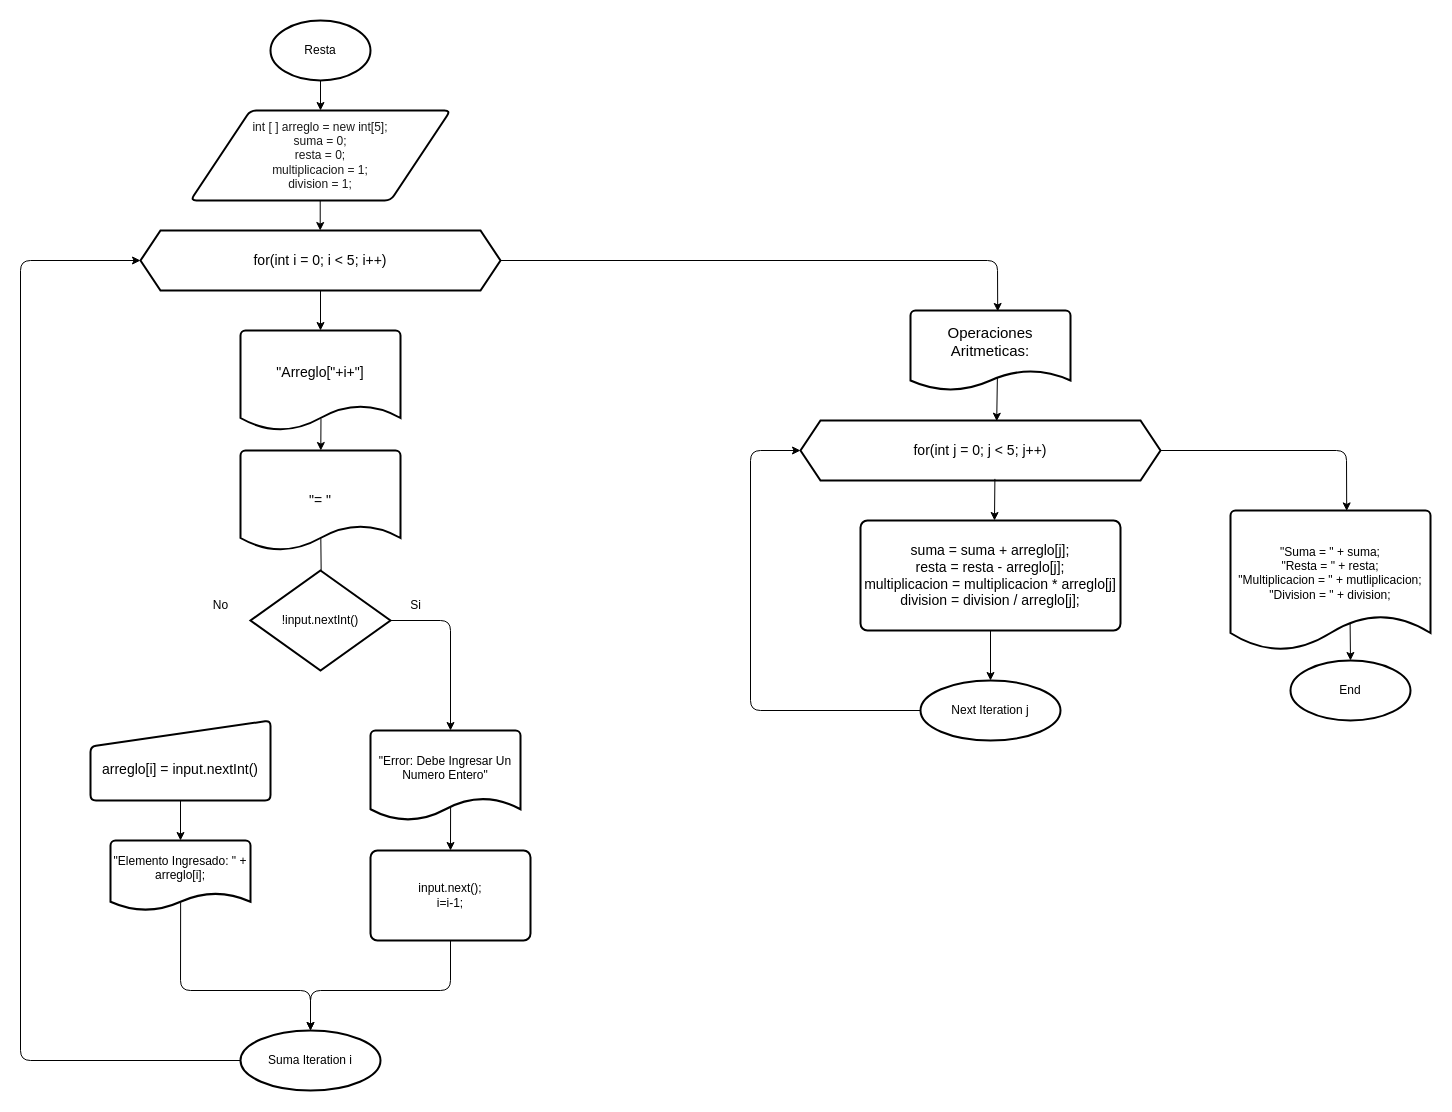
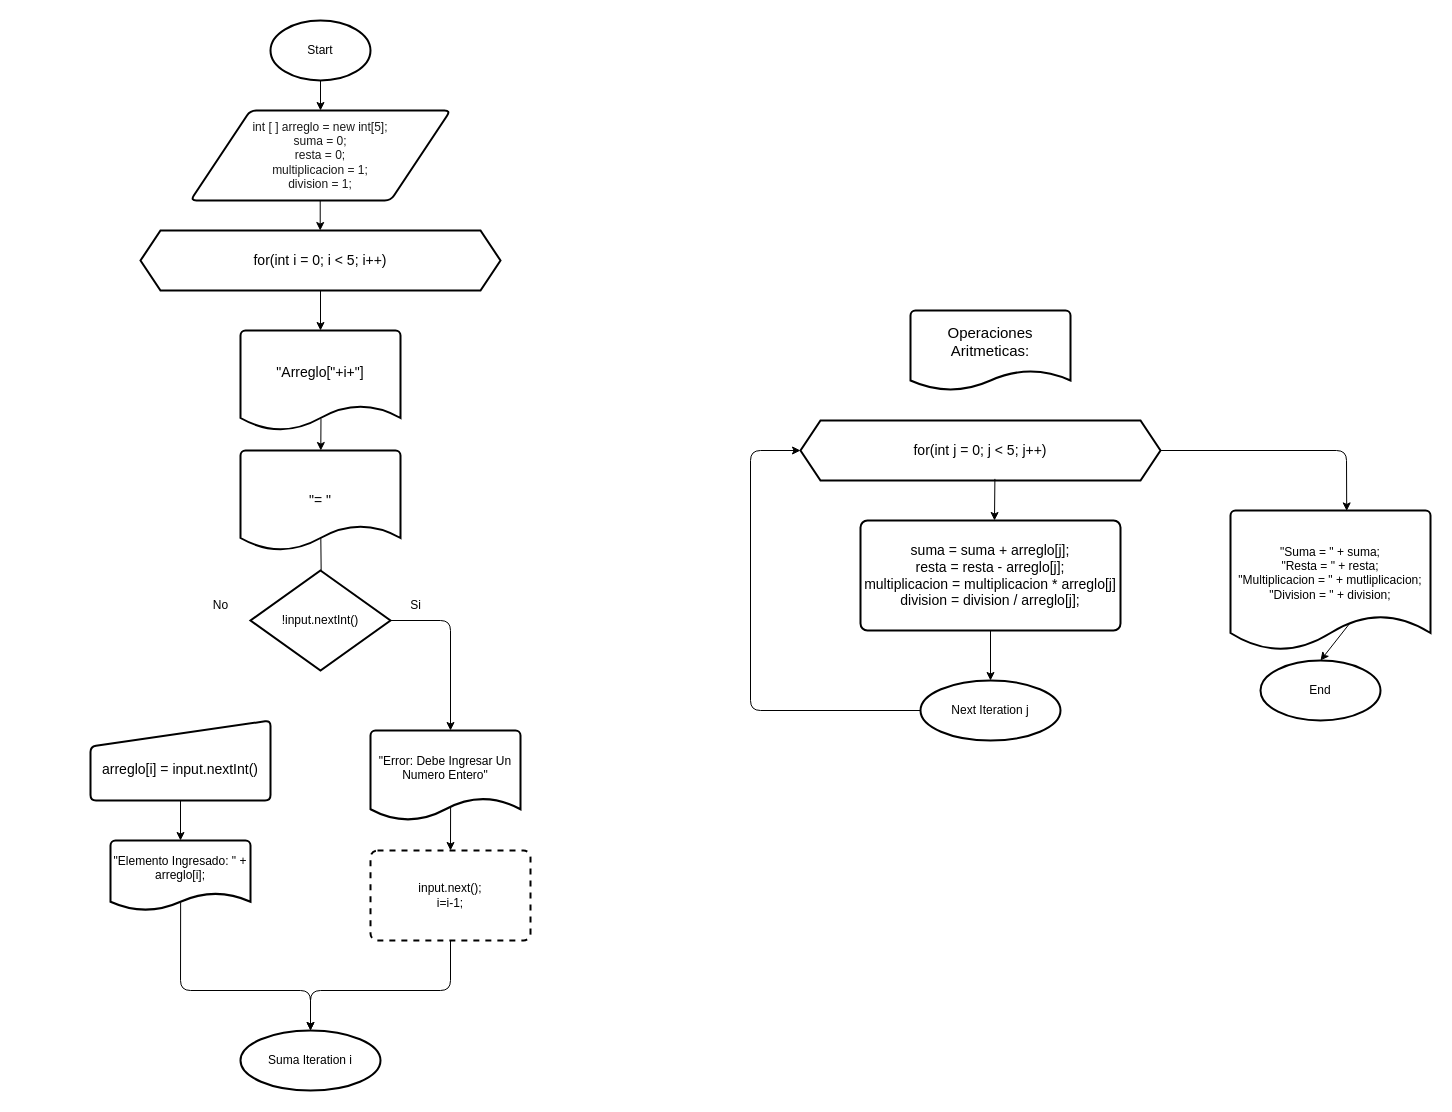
(321, 51) -> (321, 51)
(766, 261) -> none
(997, 396) -> none
(1351, 691) -> (1321, 691)
(21, 715) -> none
(451, 896) -> (451, 896)
